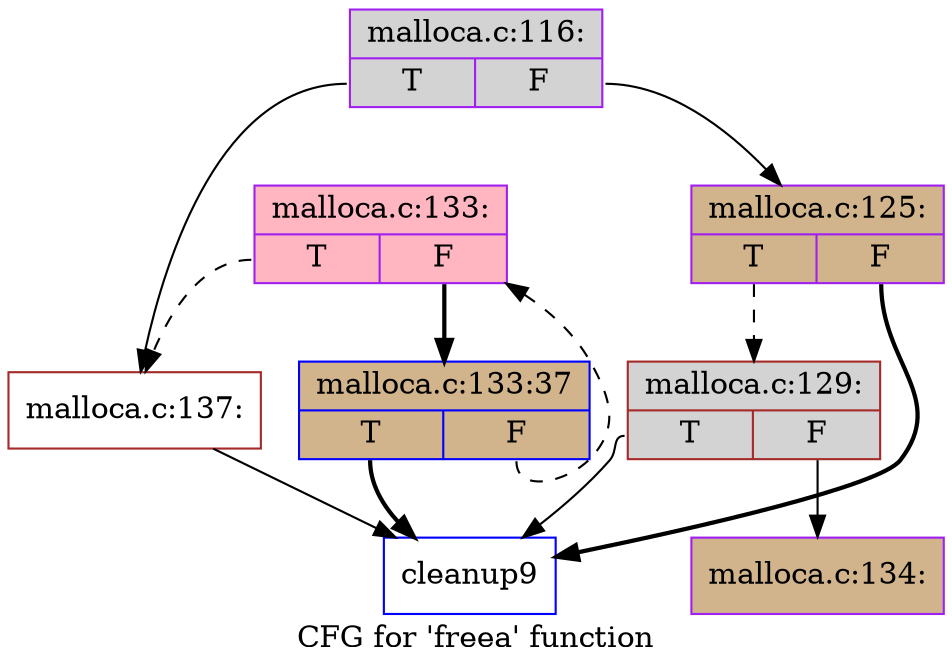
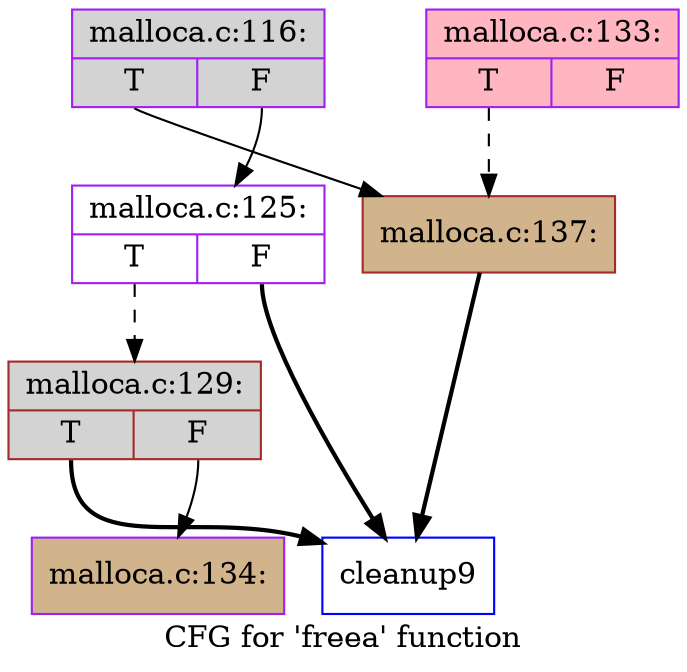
(818, 234) -> (198, 234)
(135, 410) -> (489, 234)
(444, 410) -> none
(587, 484) -> (167, 527)
(295, 488) -> (451, 394)
